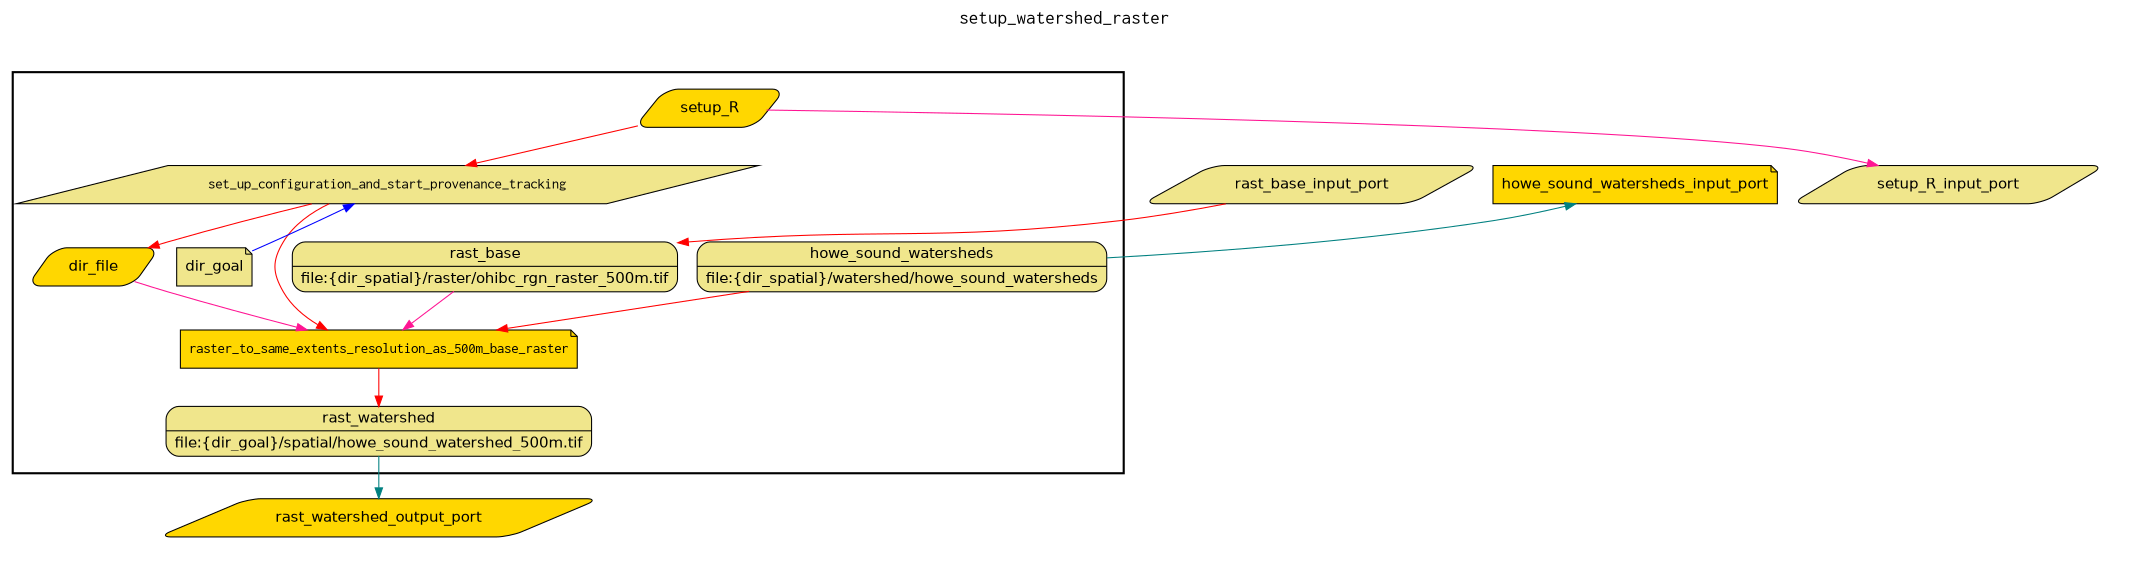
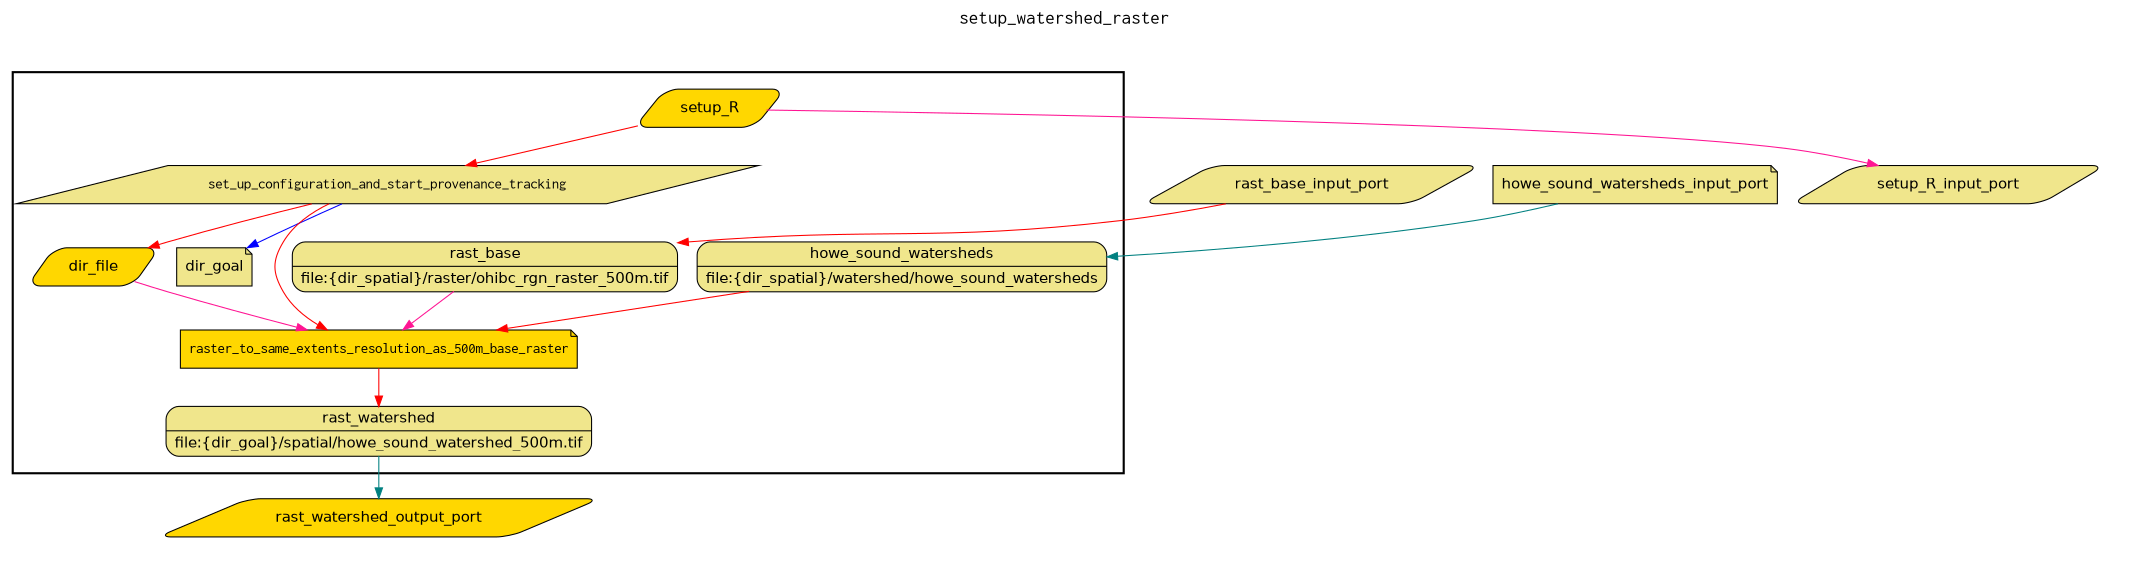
(1635, 185) -> (1635, 185)
(305, 227) -> (283, 231)
(1337, 240) -> (1339, 238)
